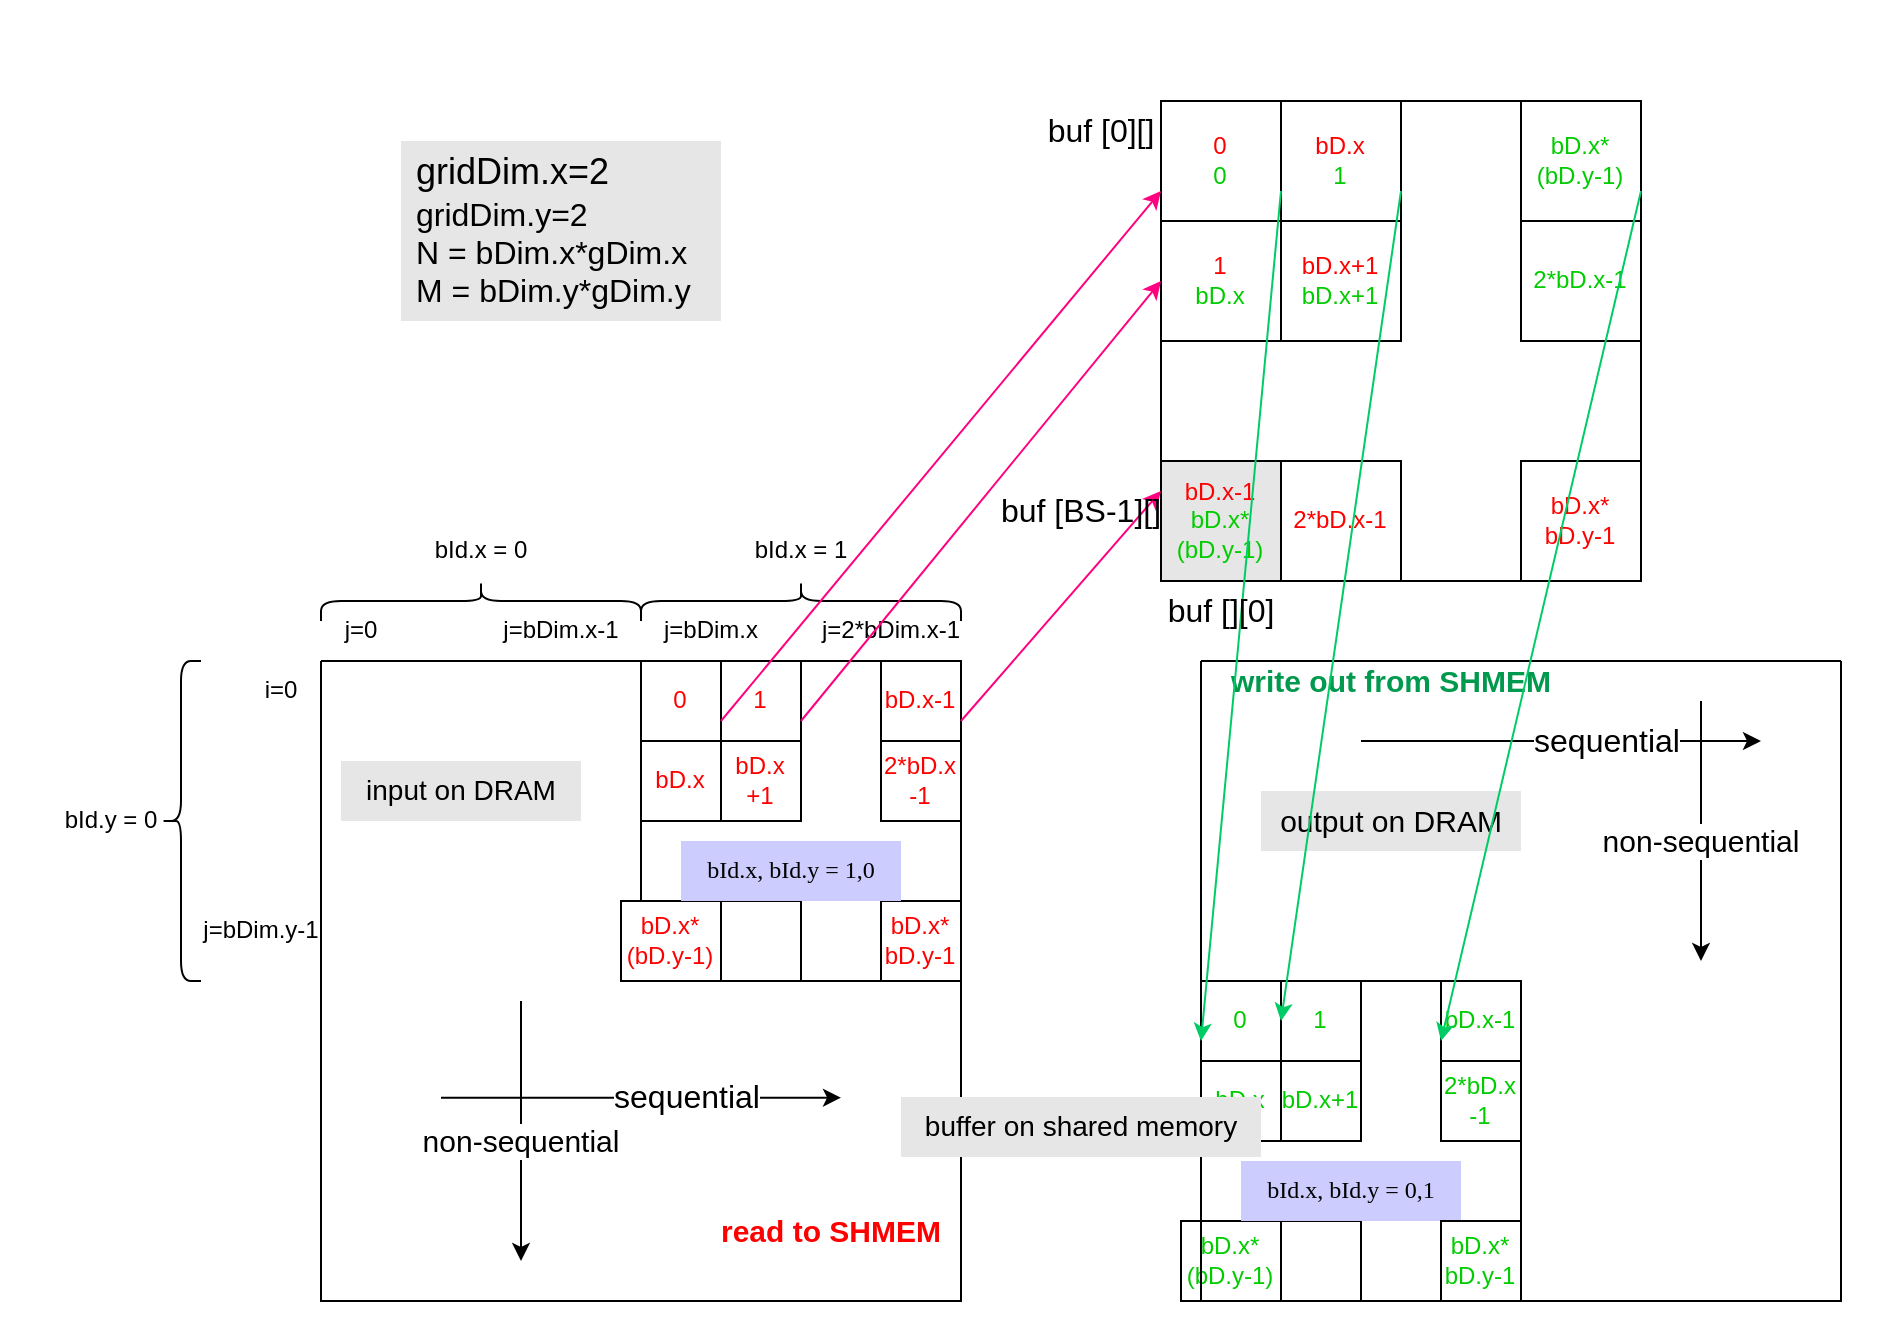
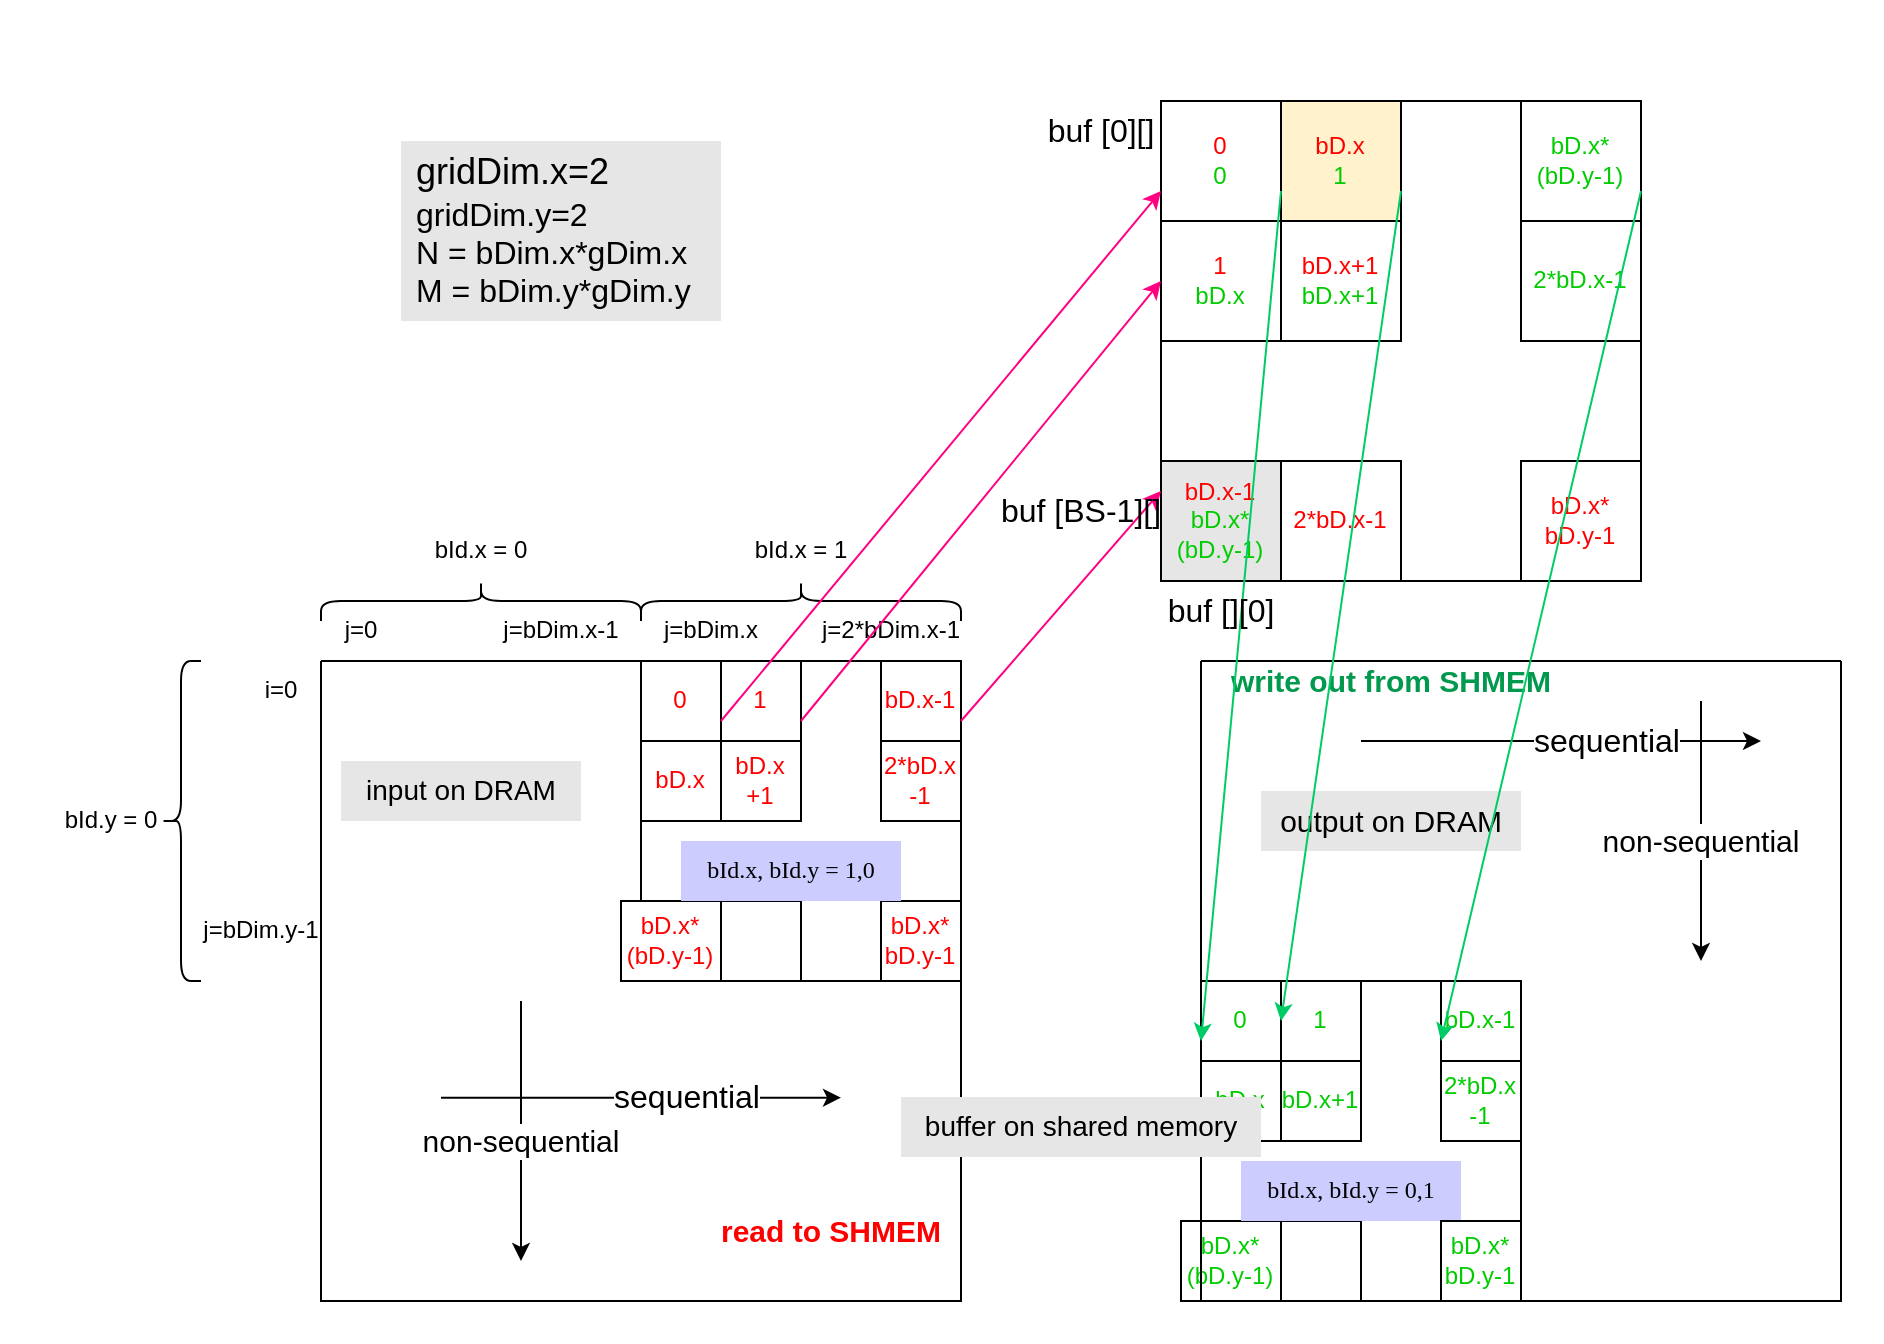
(1341, 161) -> (1341, 161)
